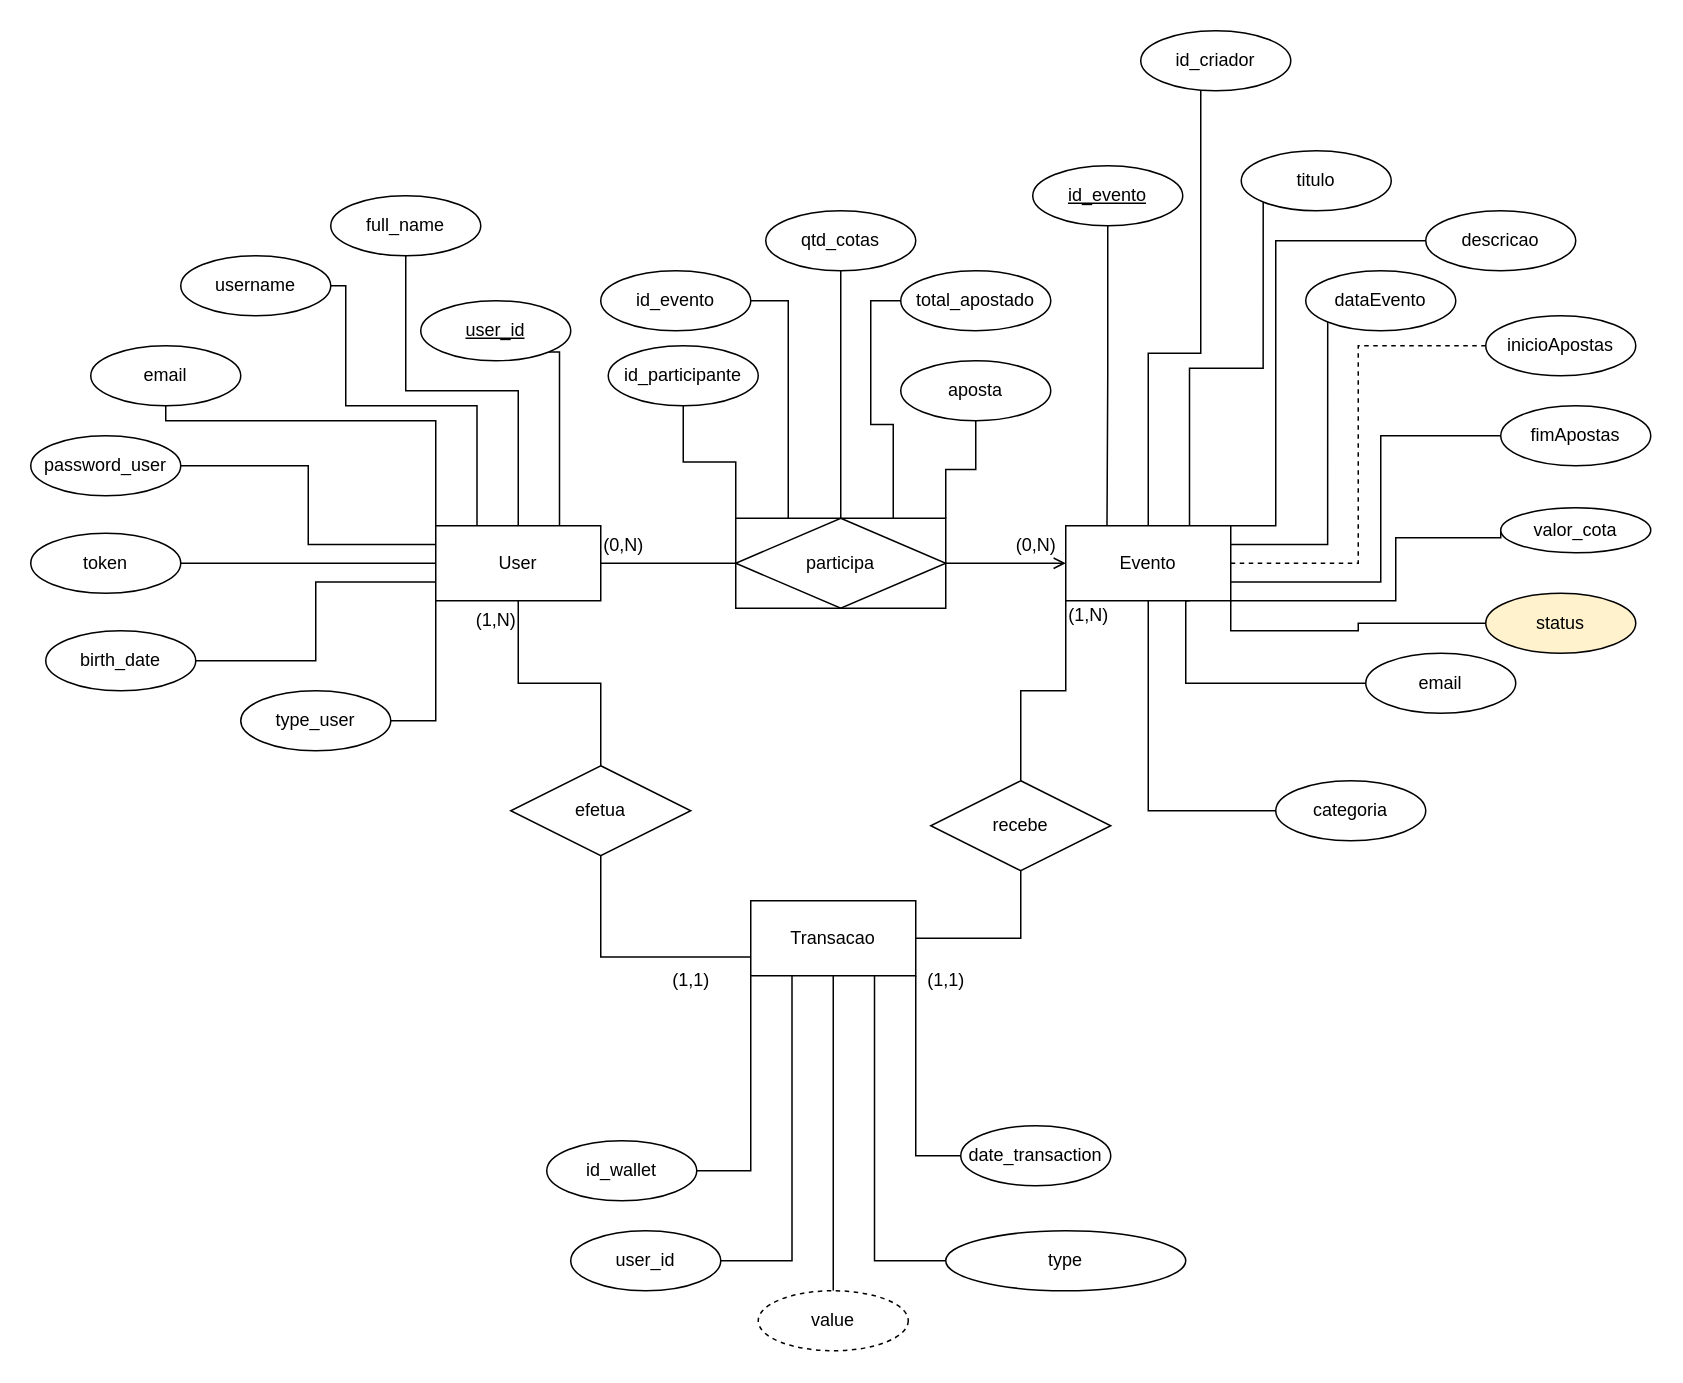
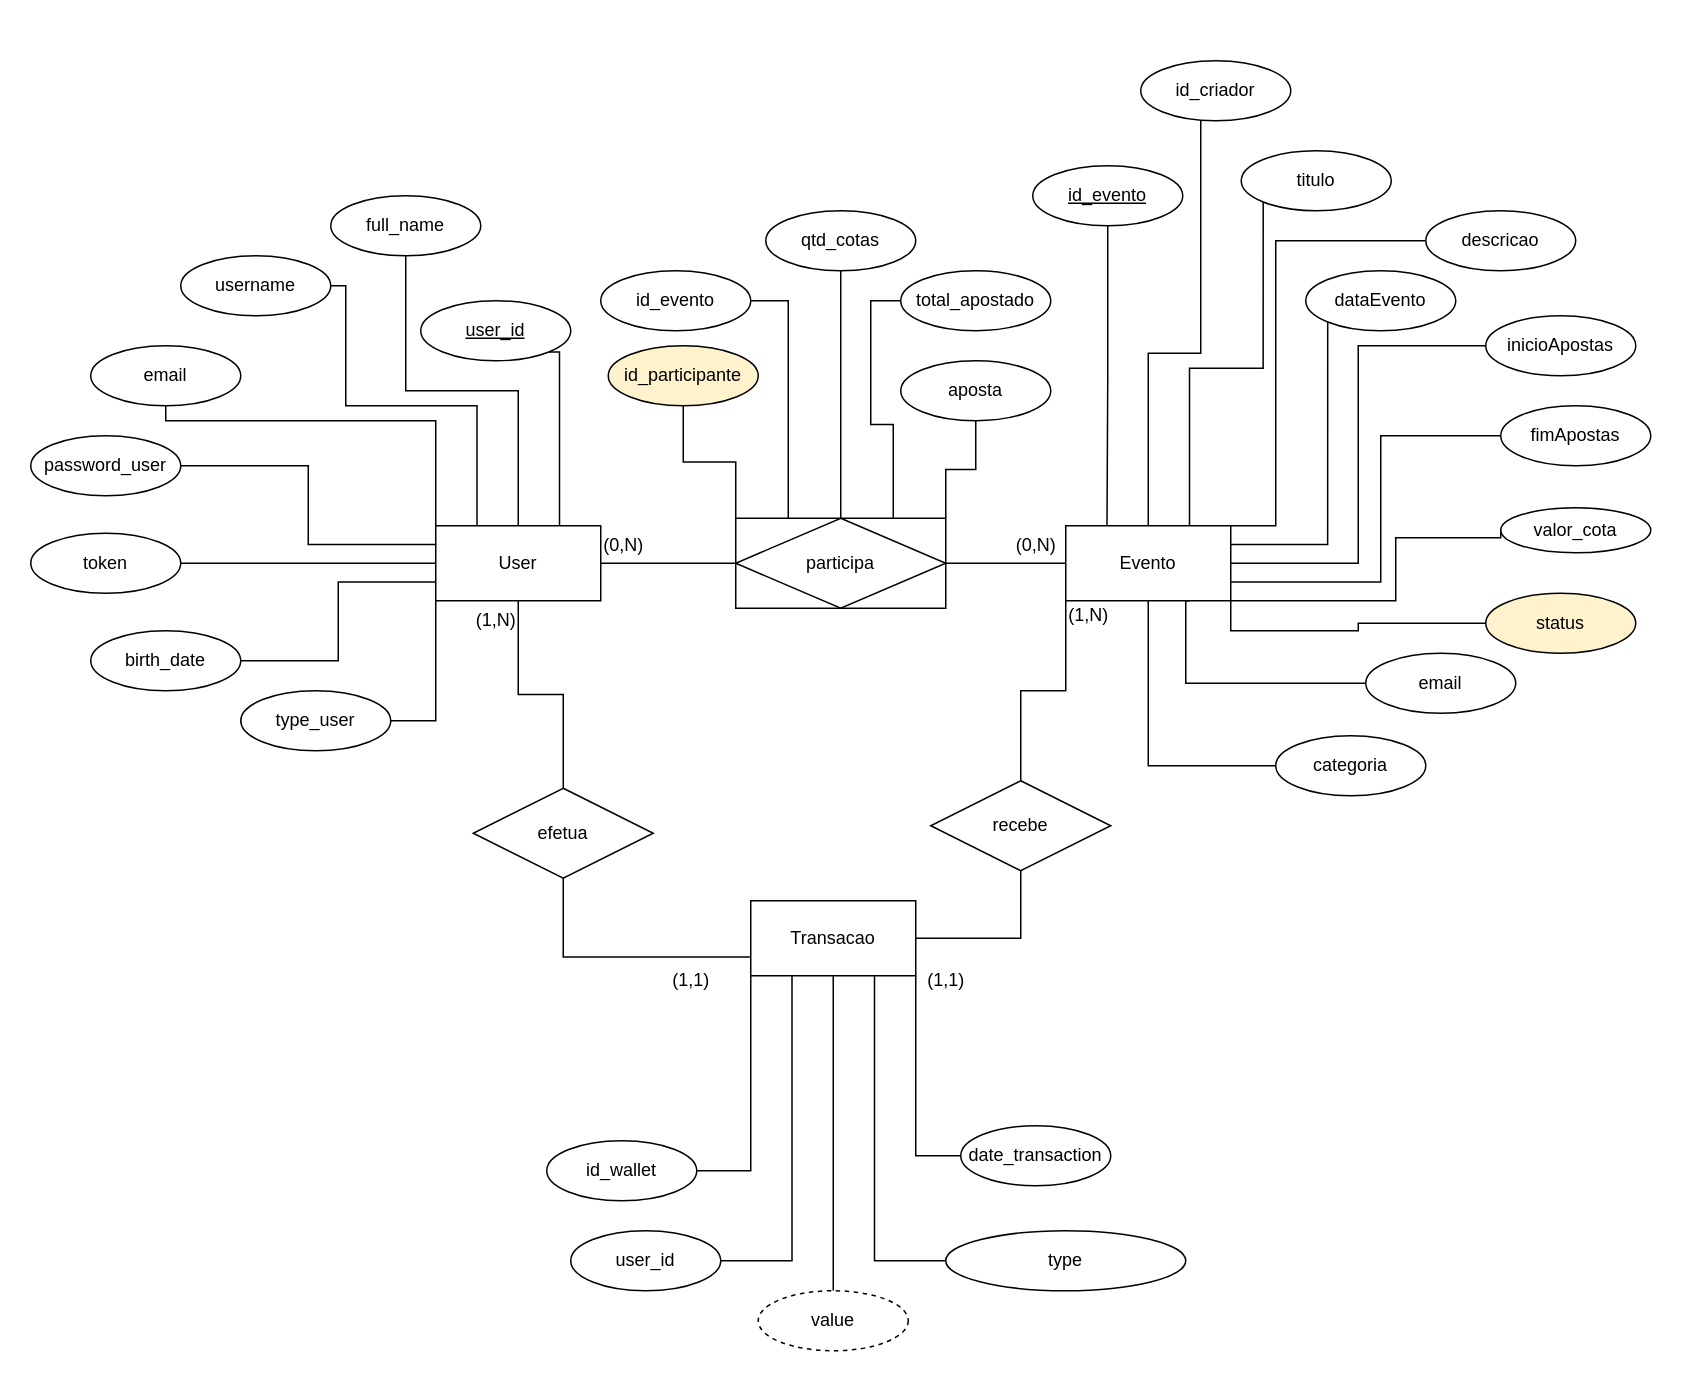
(1216, 61) -> (1216, 91)
(683, 376) -> (683, 376)
(1358, 456) -> (1358, 456)
(1059, 563) -> (1060, 563)
(121, 661) -> (166, 661)
(601, 811) -> (563, 833)
(1351, 811) -> (1351, 766)
